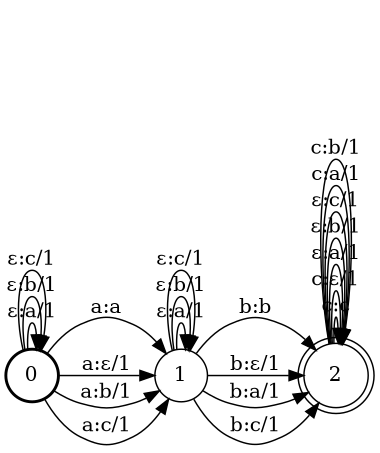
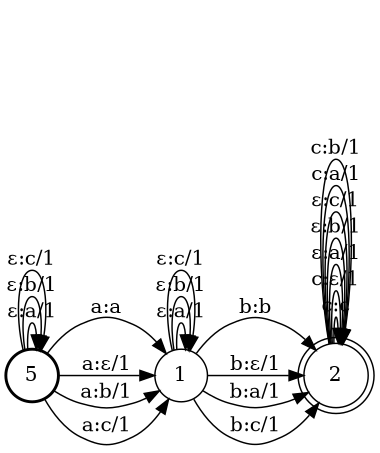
(32, 376) -> (32, 376)
